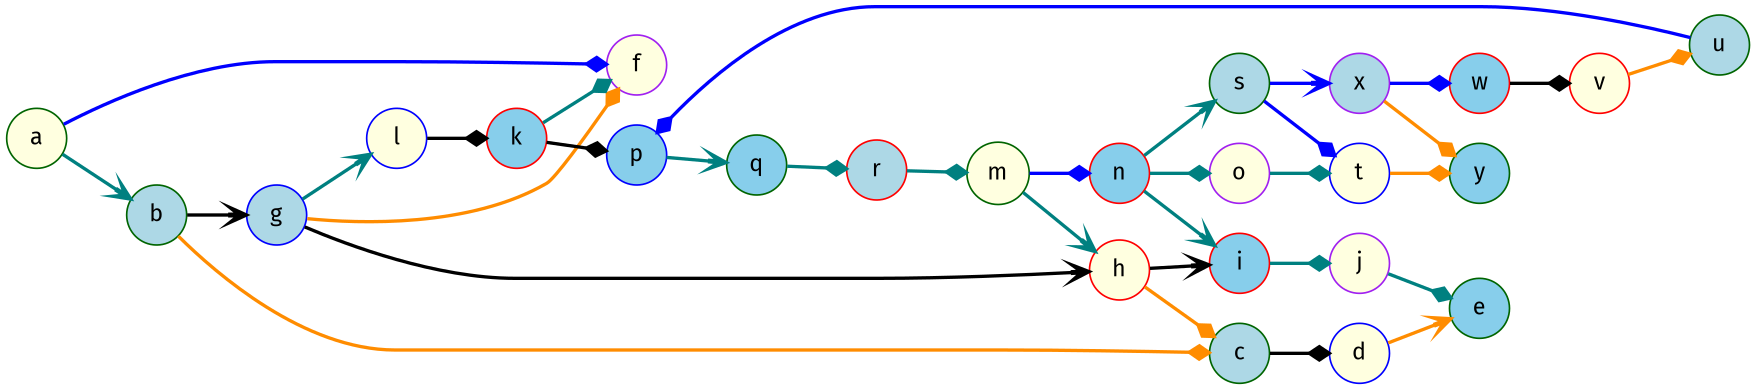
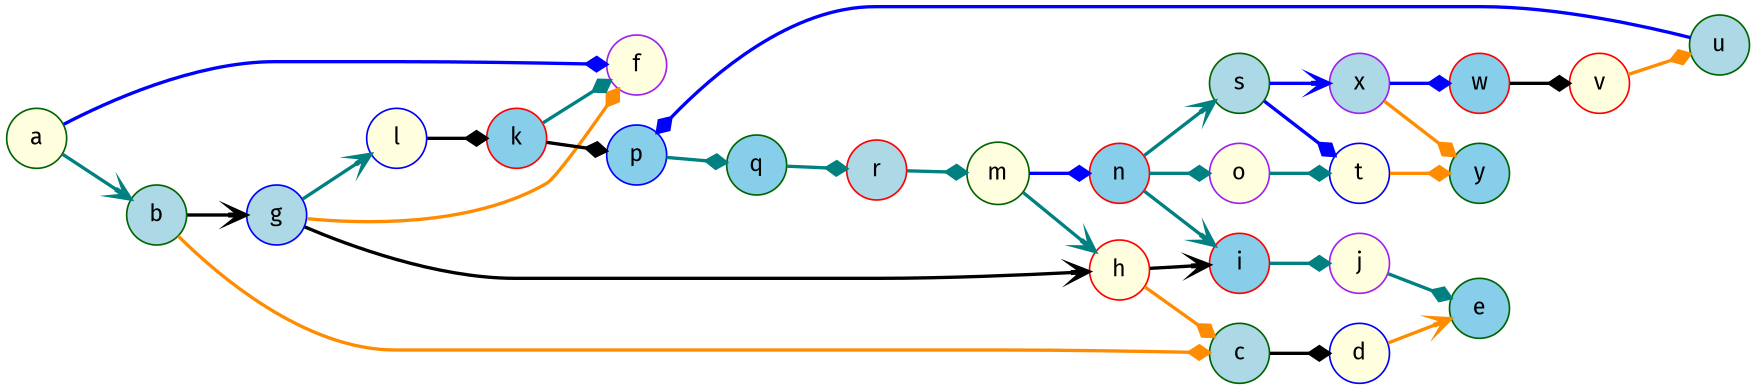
(688, 159) -> (686, 159)
